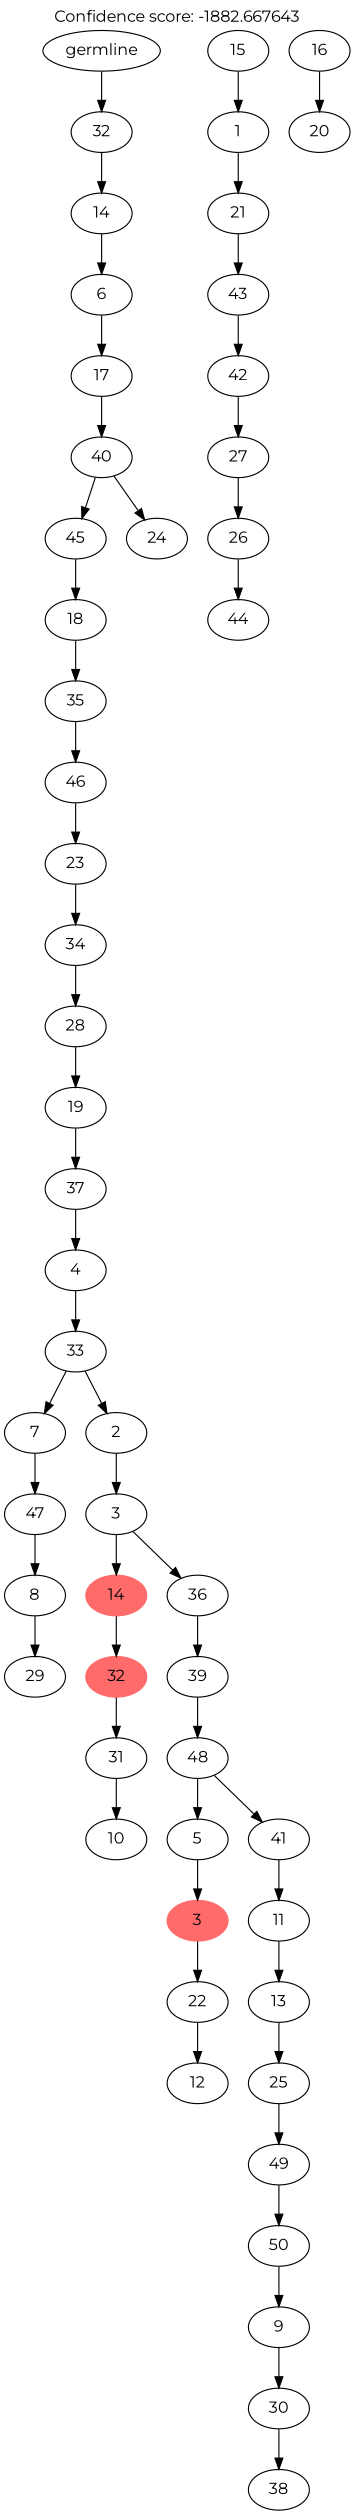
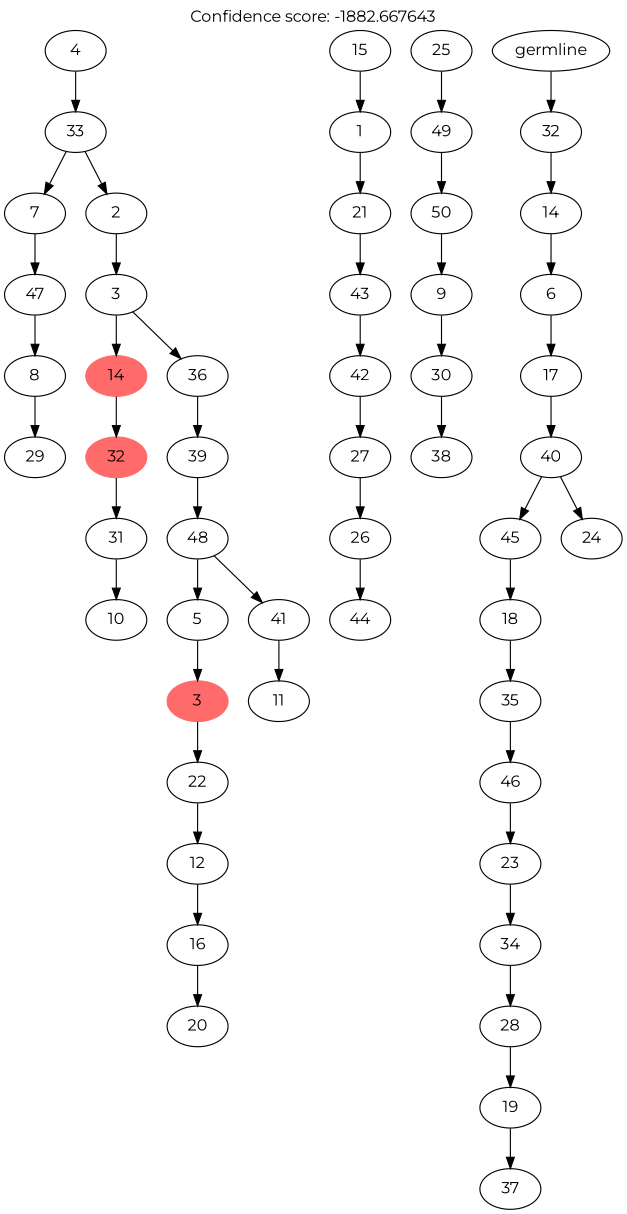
none -> (198, 899)
(76, 1224) -> none
(279, 2002) -> none
